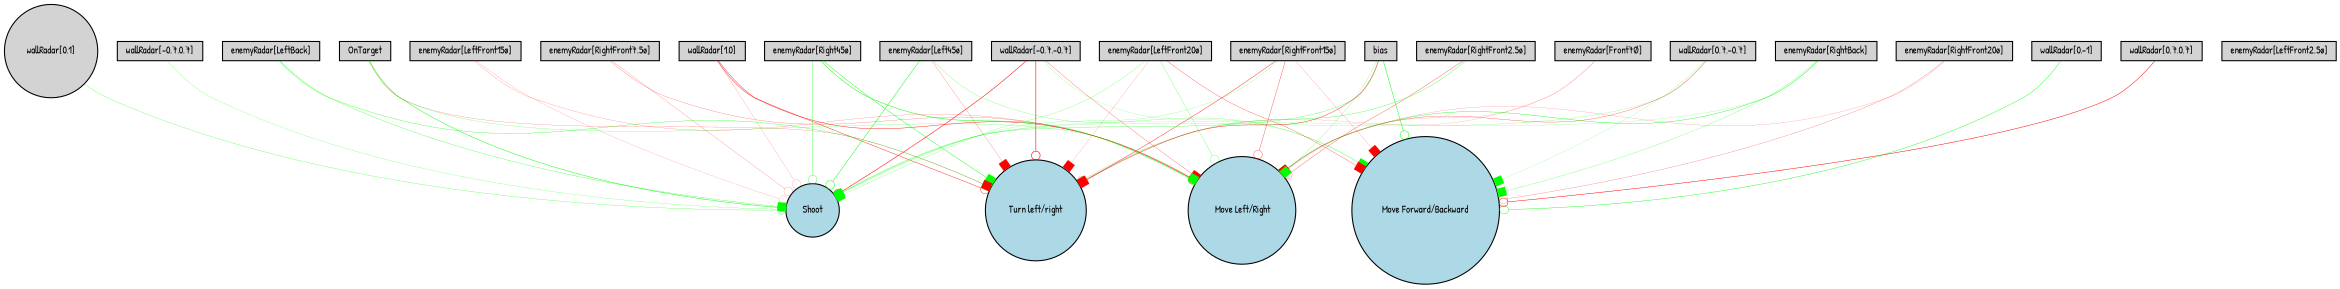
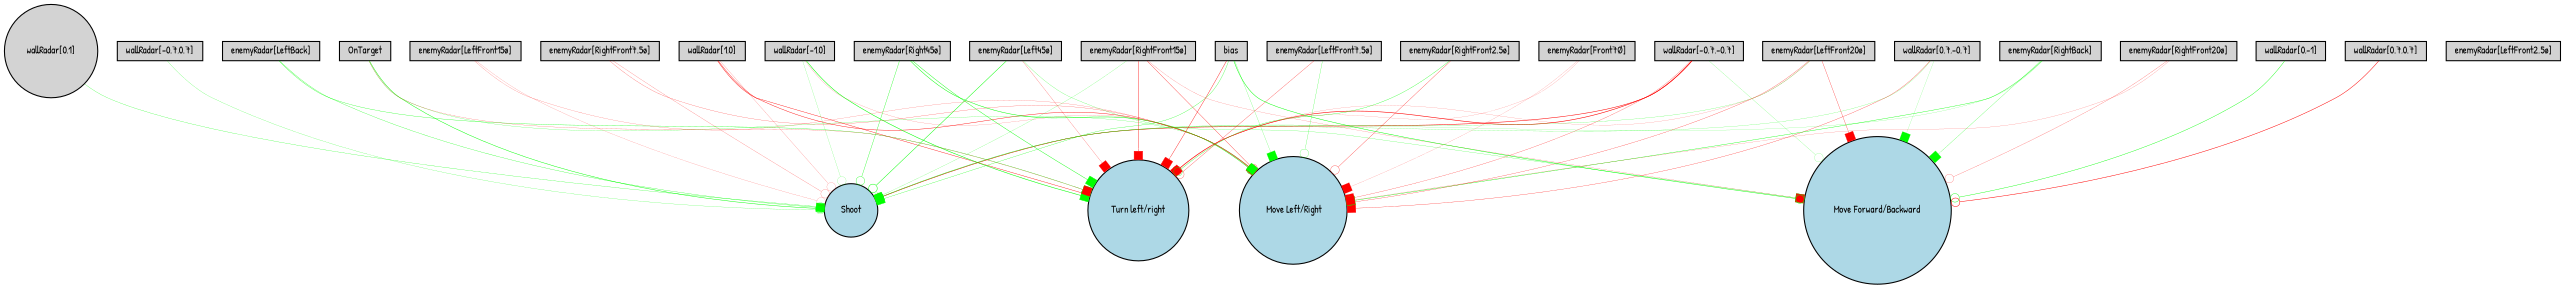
none -> (800, 51)
none -> (1324, 51)
(1184, 103) -> (1590, 155)
